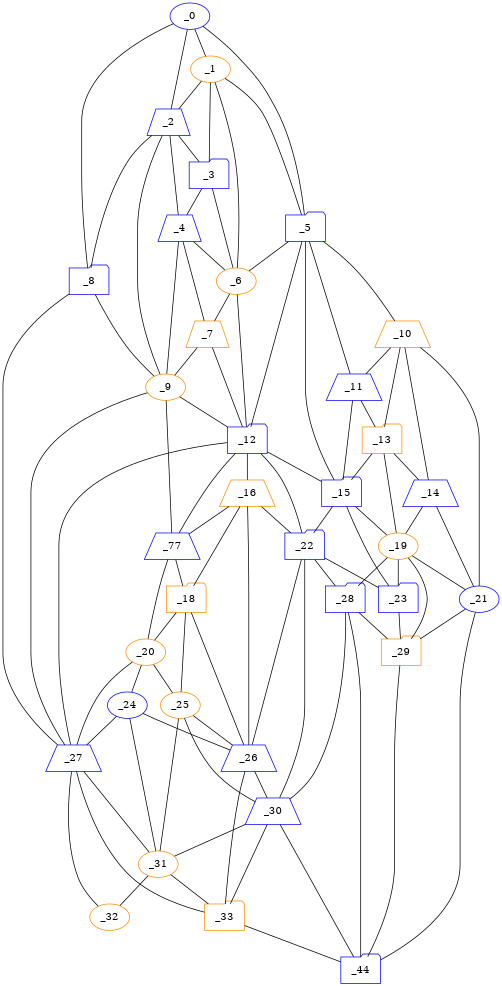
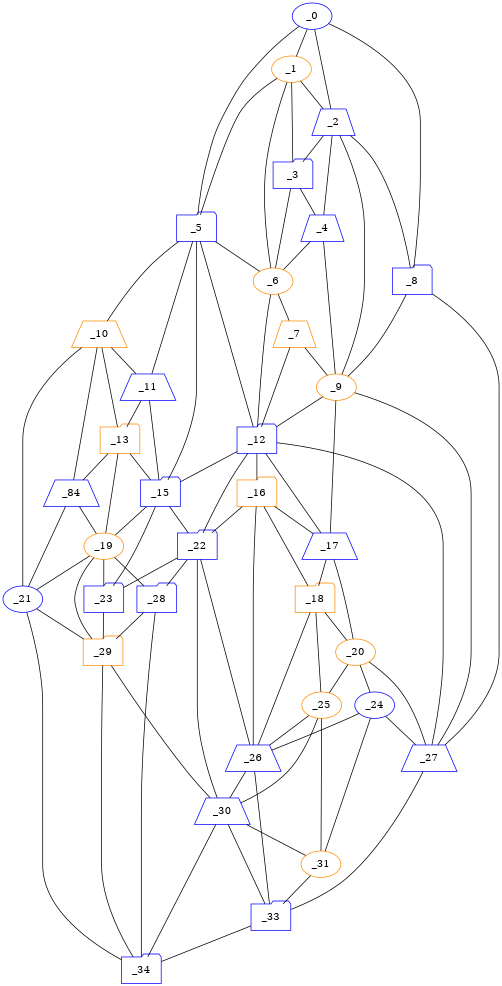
(194, 281) -> none
(247, 493) -> (257, 493)
(431, 493) -> (71, 493)
(172, 546) -> (330, 546)
(336, 712) -> (158, 734)
(116, 812) -> none
(110, 917) -> none
(225, 917) -> (271, 917)
(361, 970) -> (141, 970)
